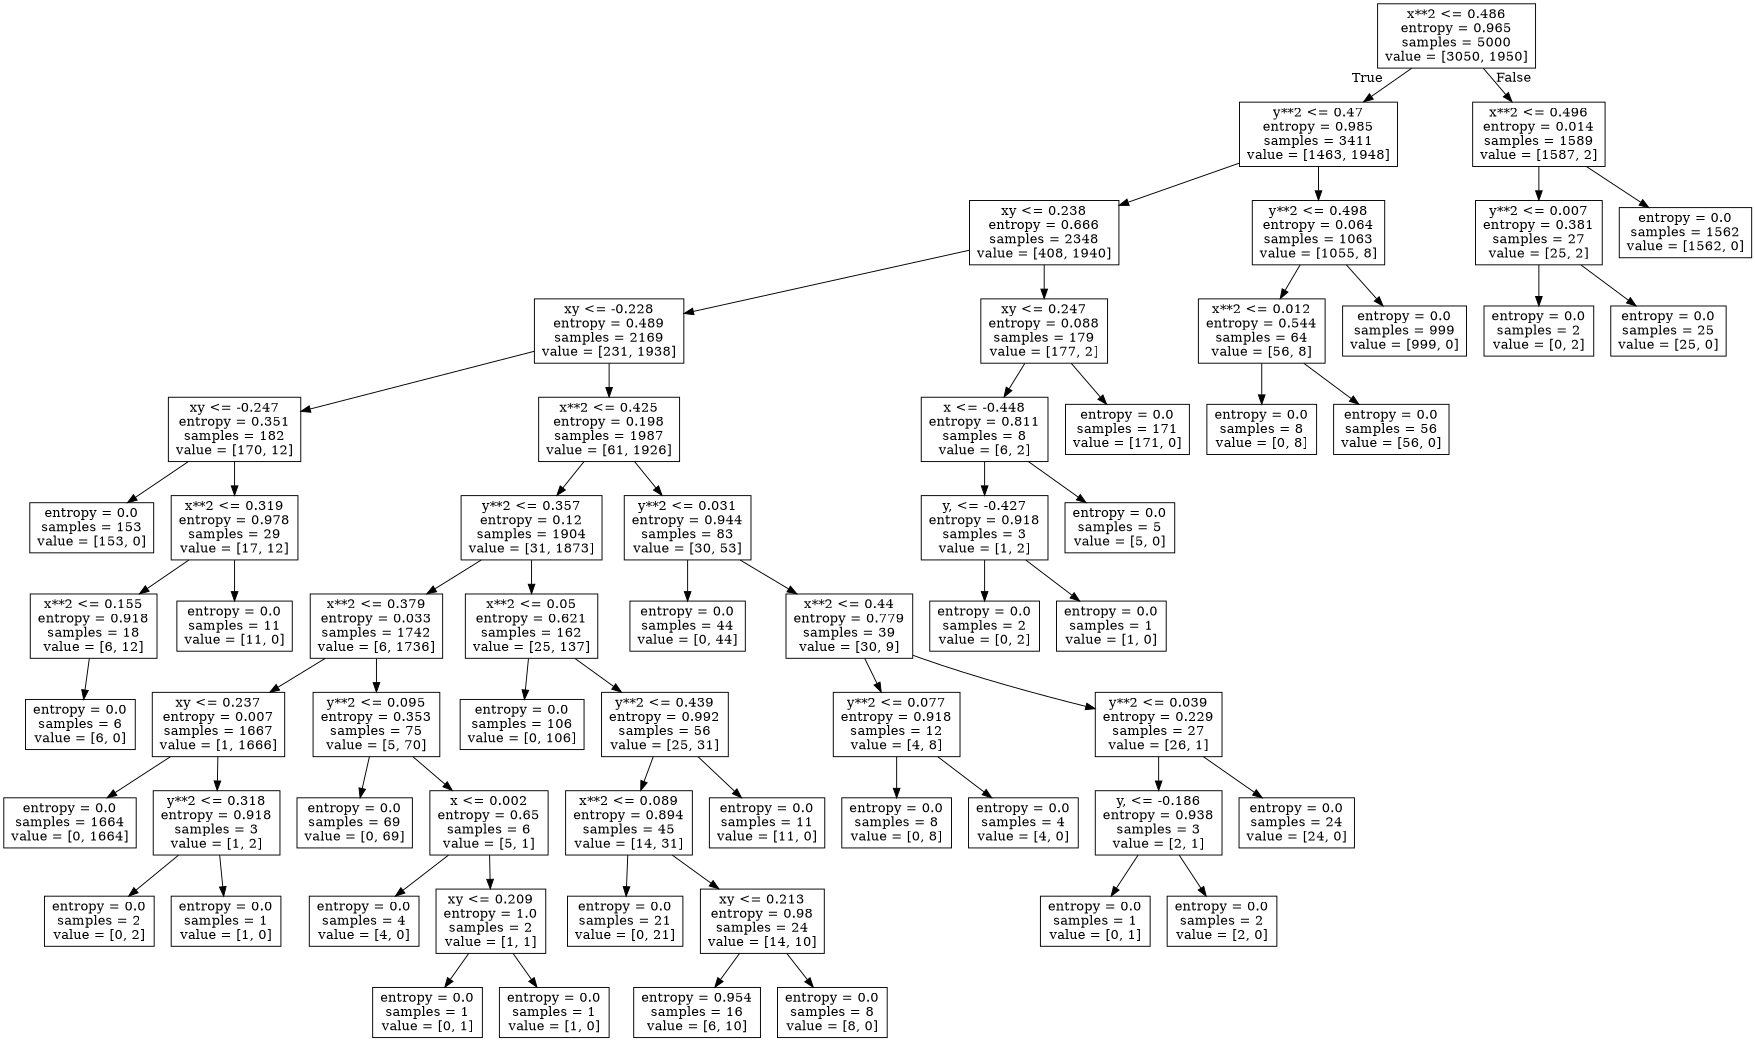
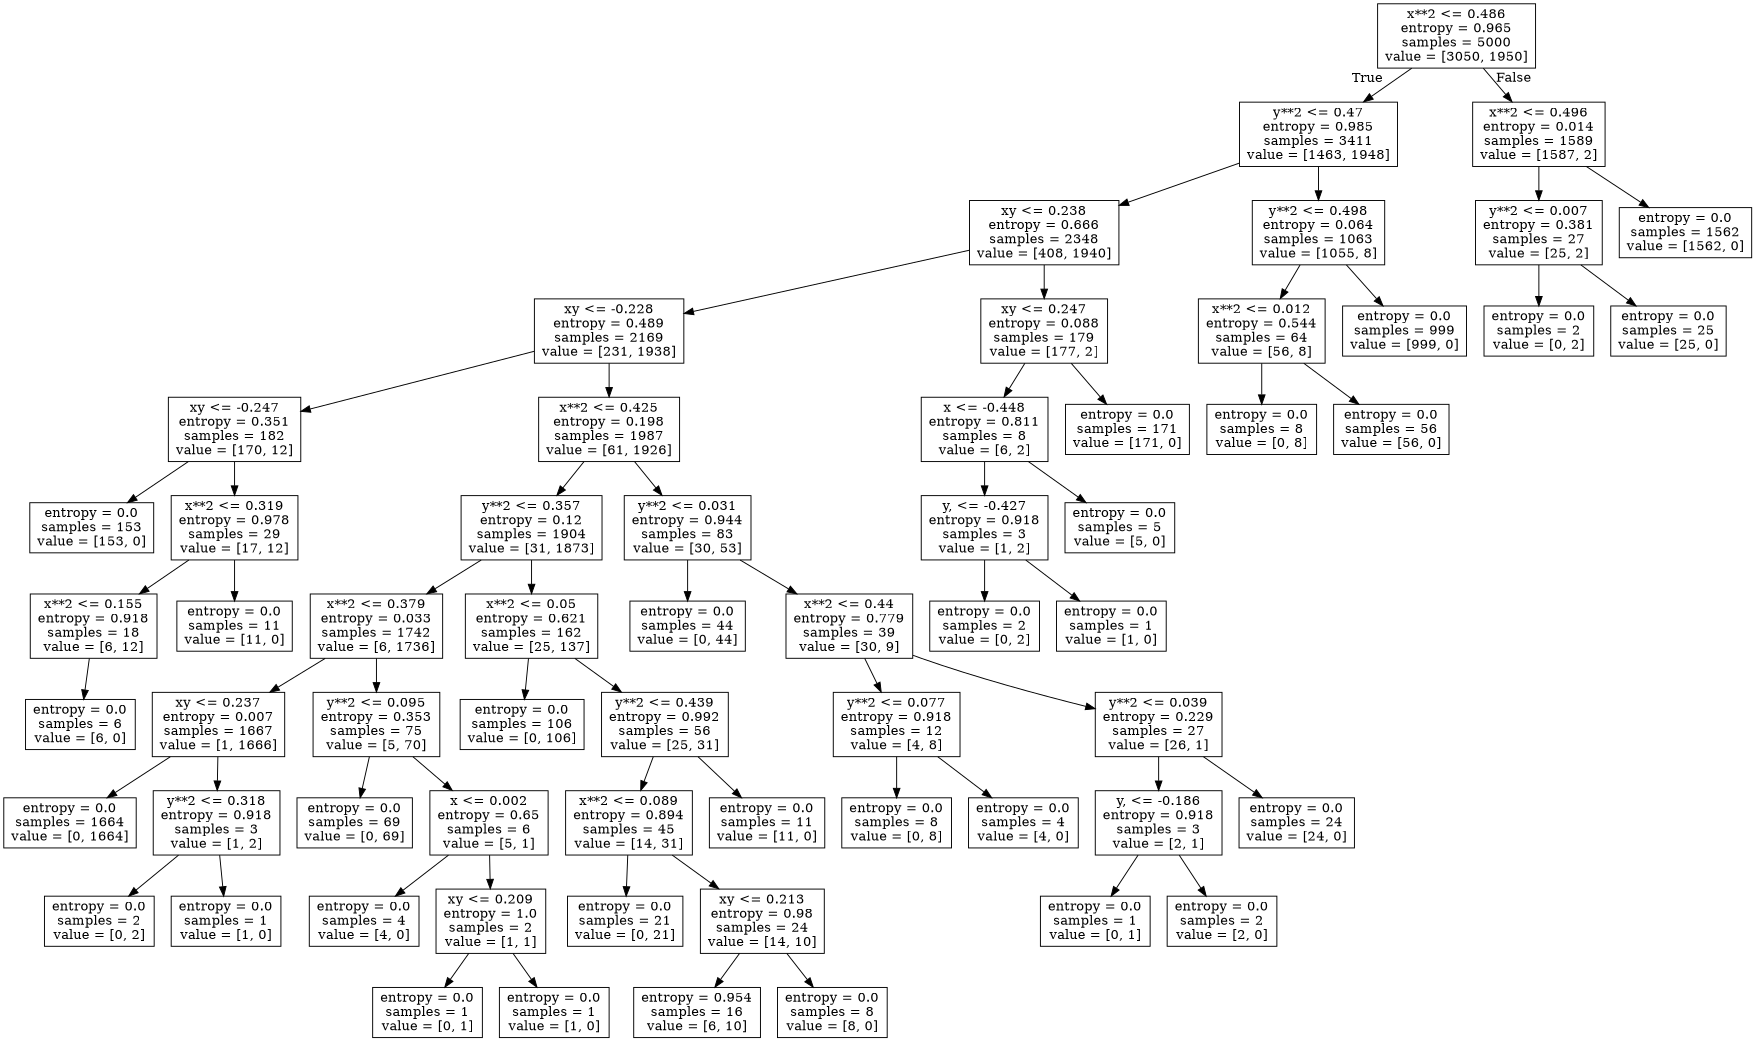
(1159, 823) -> (1159, 823)
